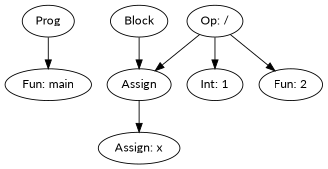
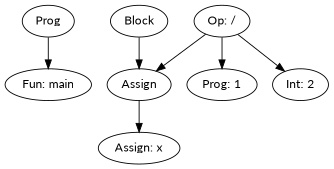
(215, 85) -> (222, 85)
(291, 85) -> (301, 85)
